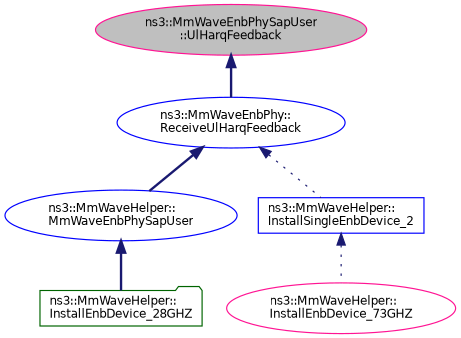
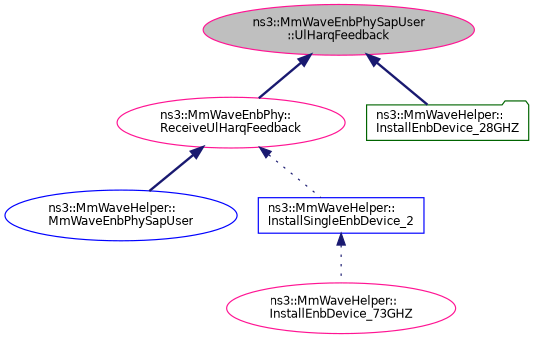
(231, 123) -> (231, 123)
(121, 272) -> (402, 84)
